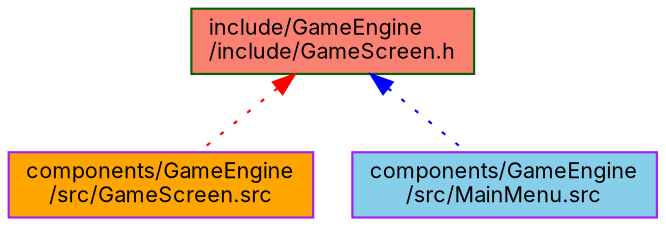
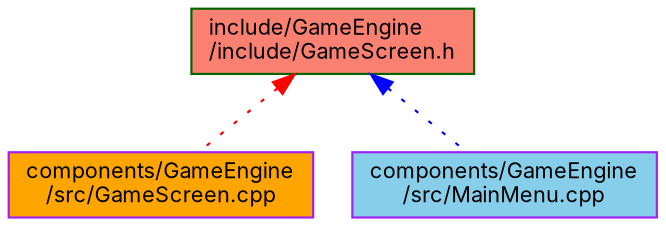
(161, 185) -> (161, 185)
(505, 185) -> (505, 185)
